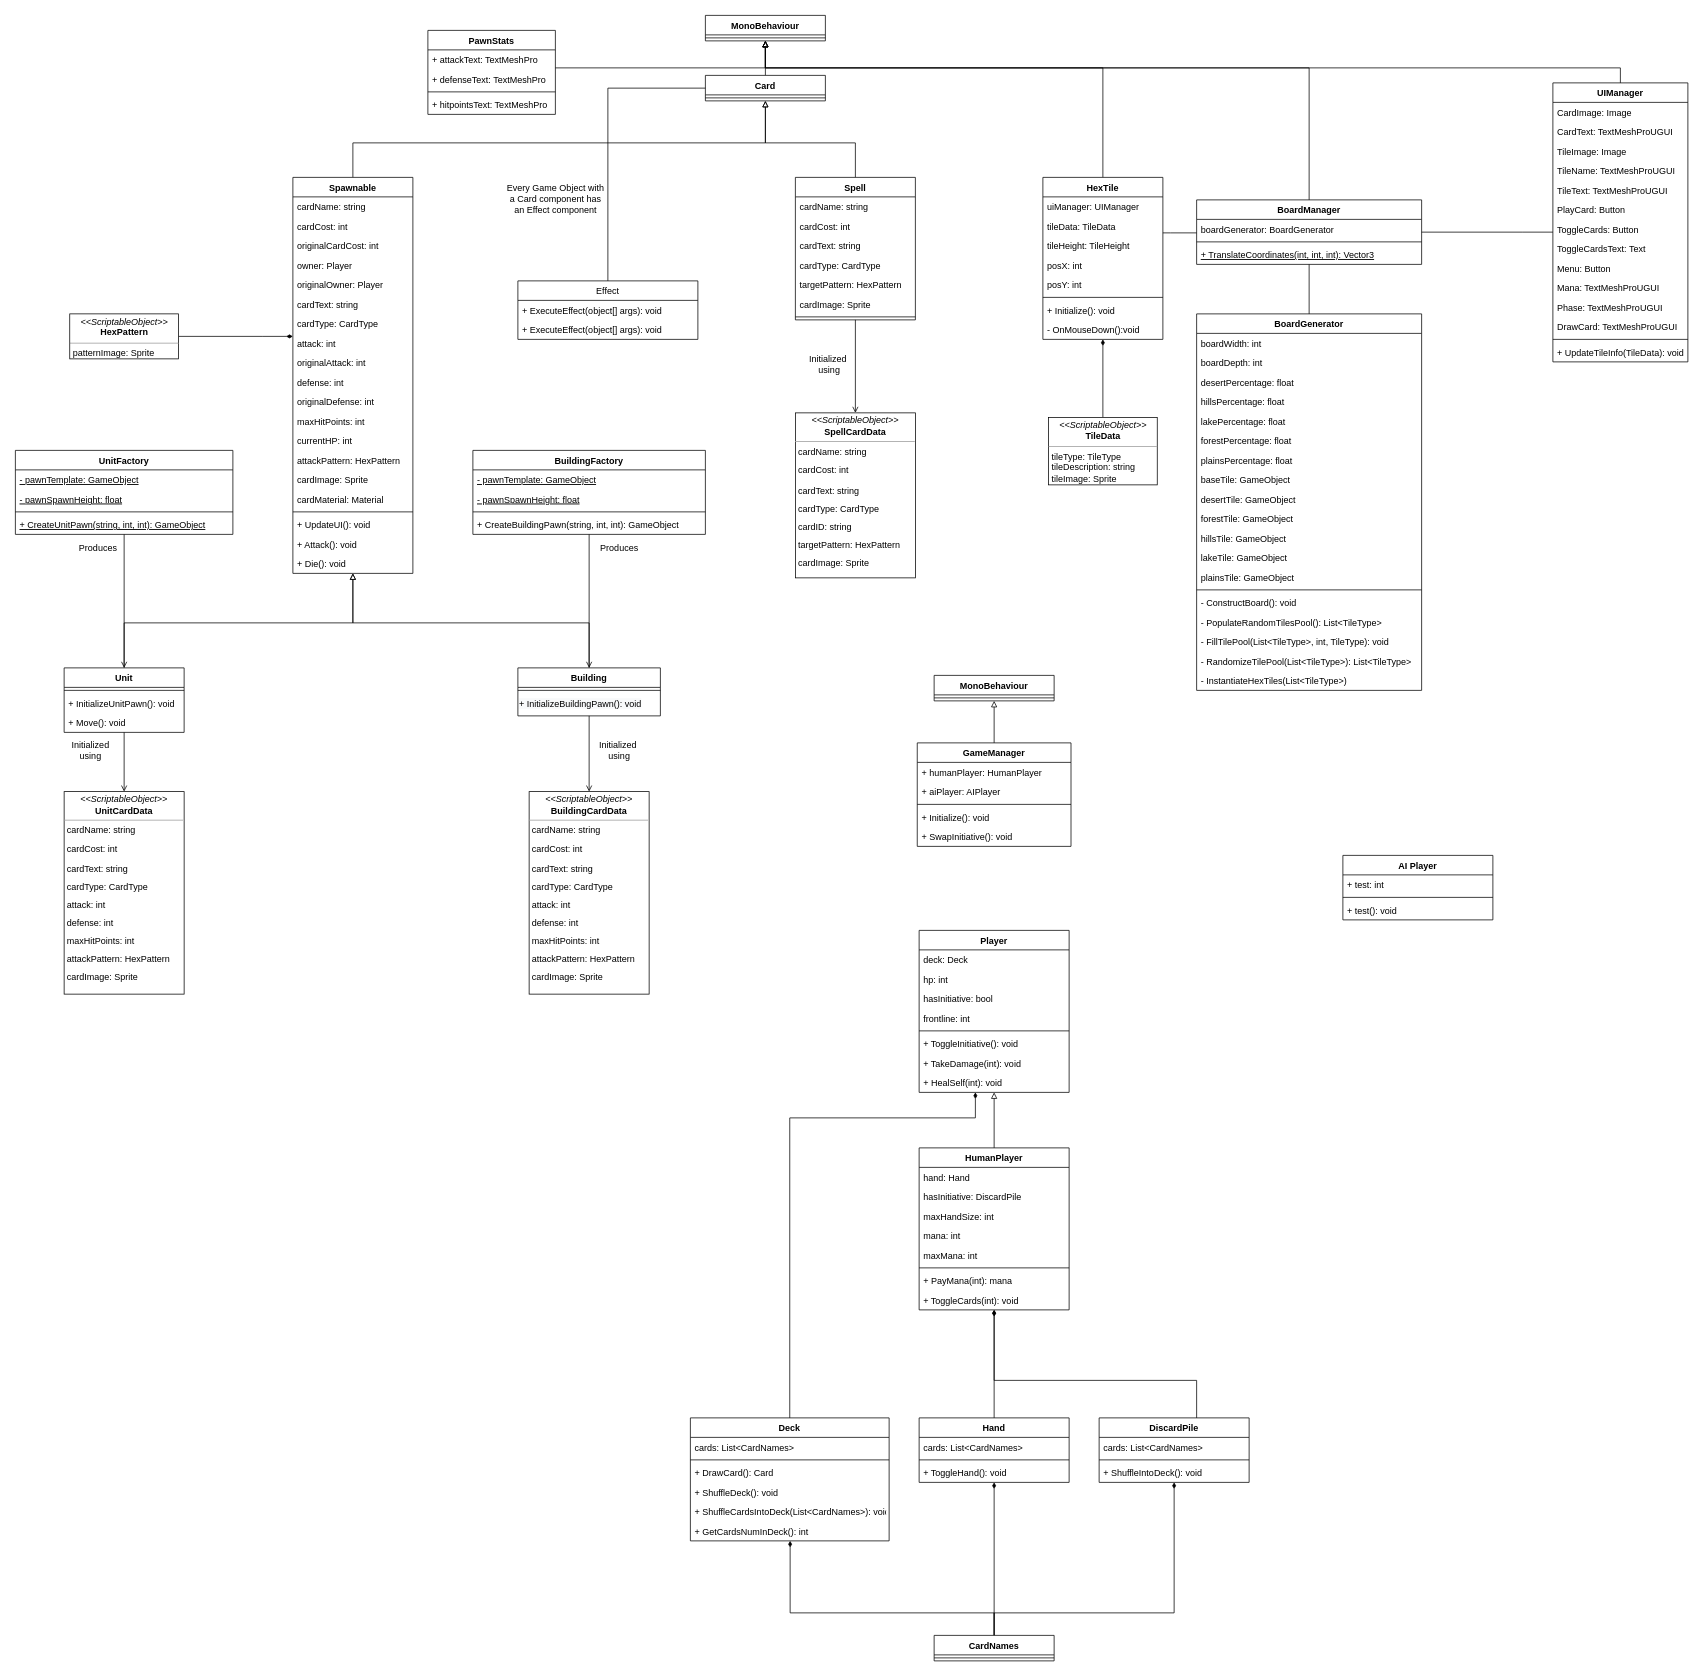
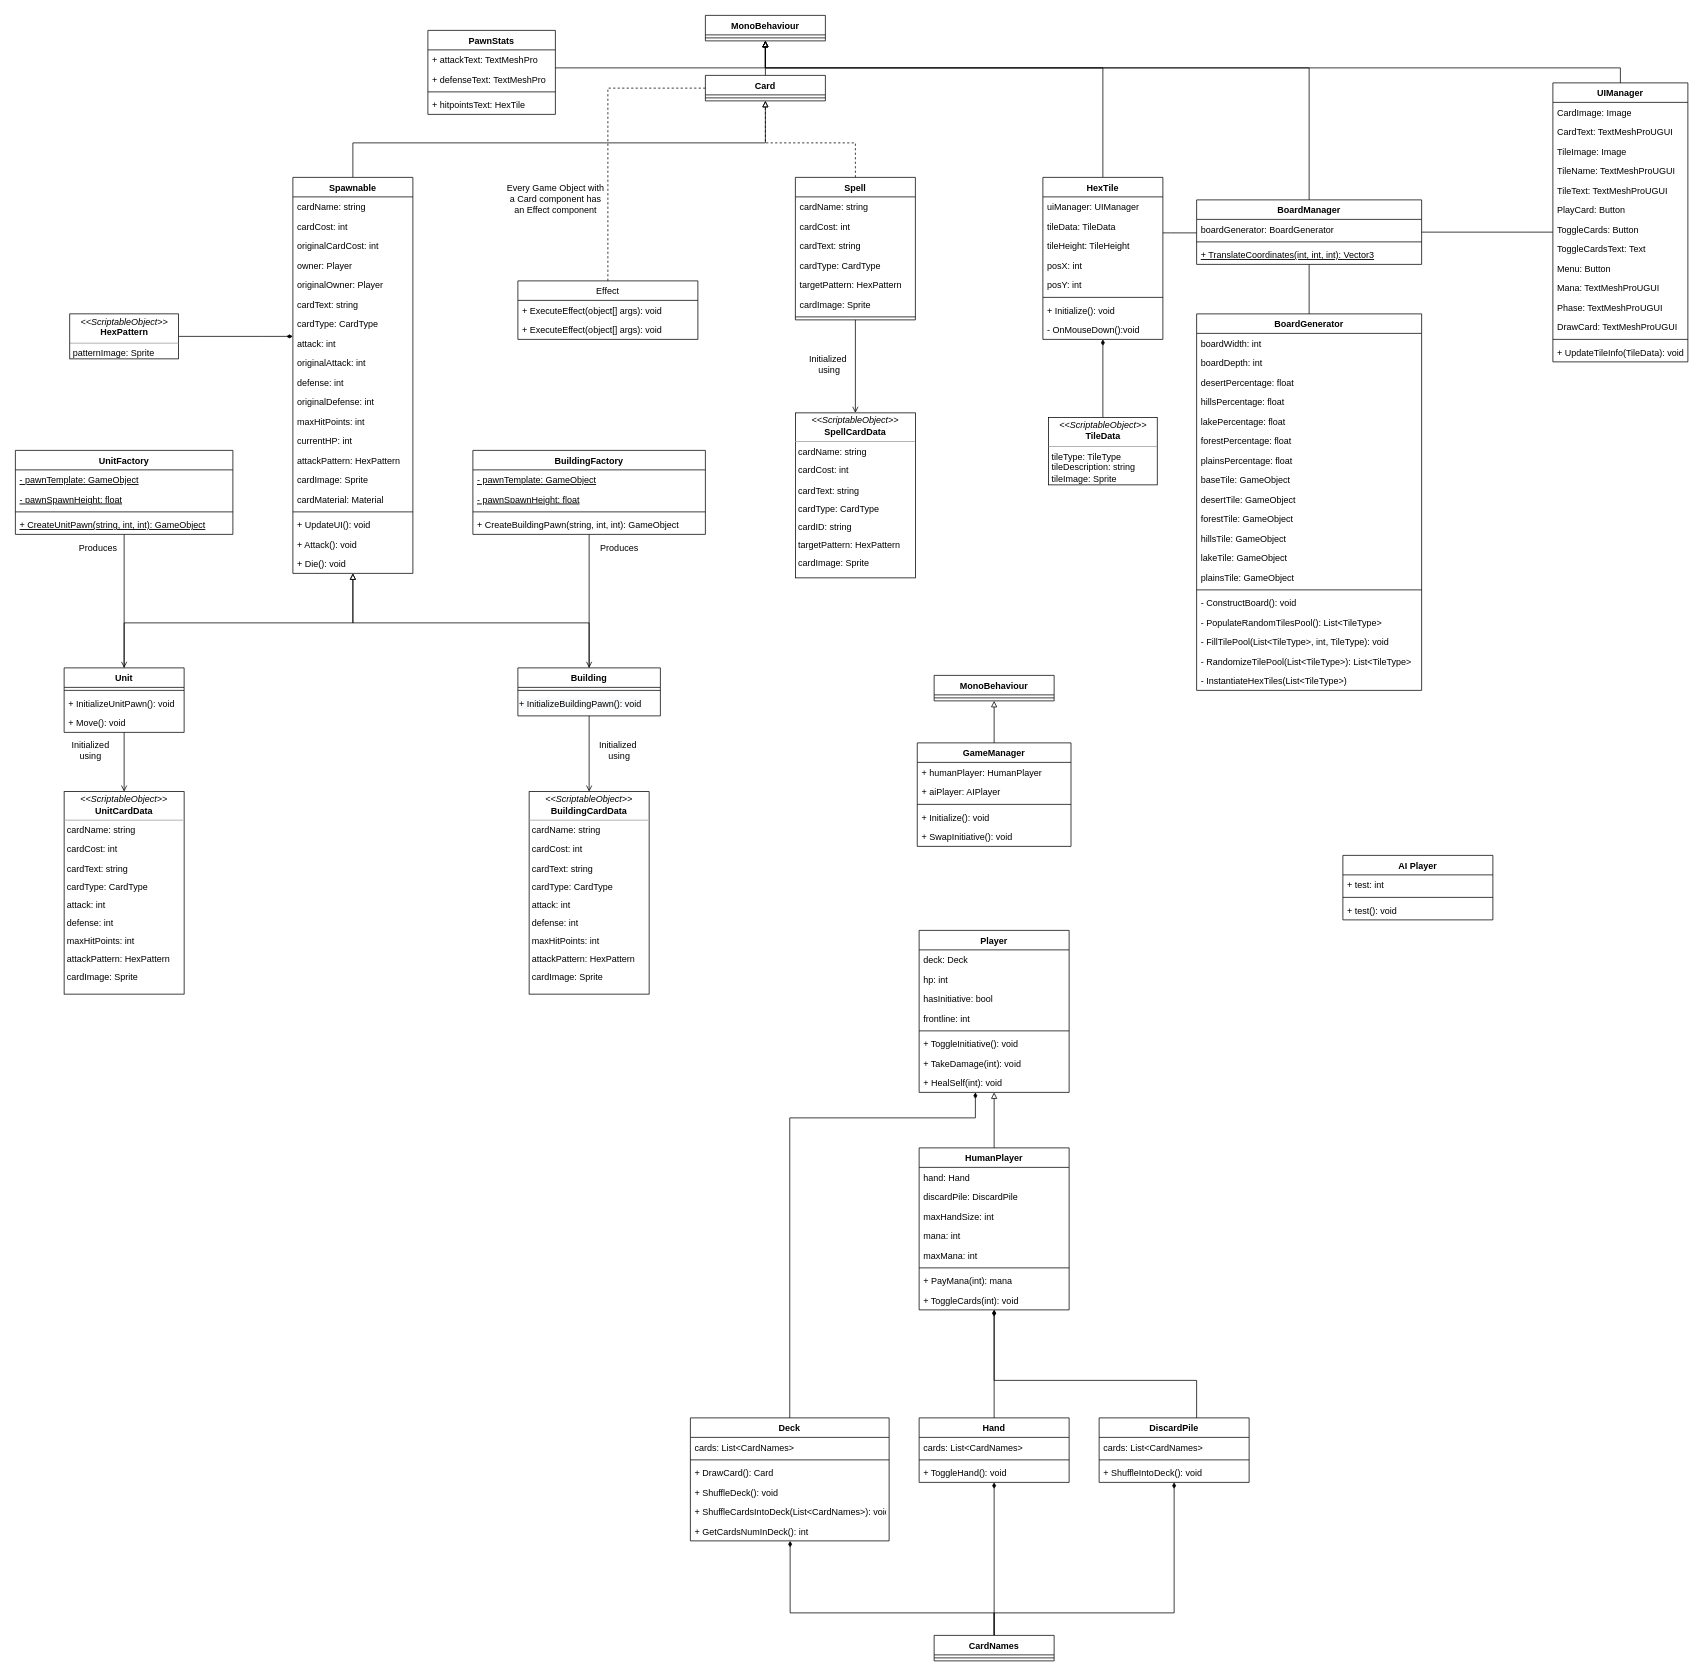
(497, 105) -> (484, 105)
(608, 135) -> (608, 135)
(828, 143) -> (828, 143)
(979, 1197) -> (974, 1197)
